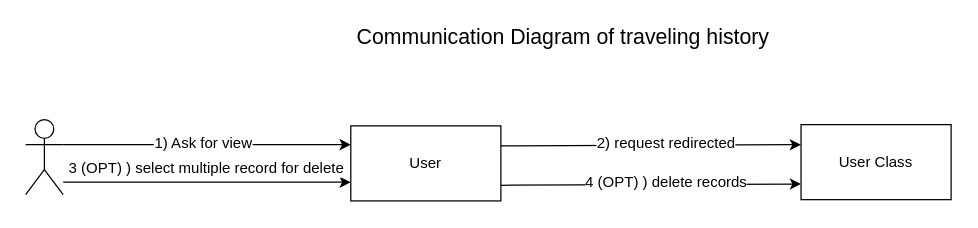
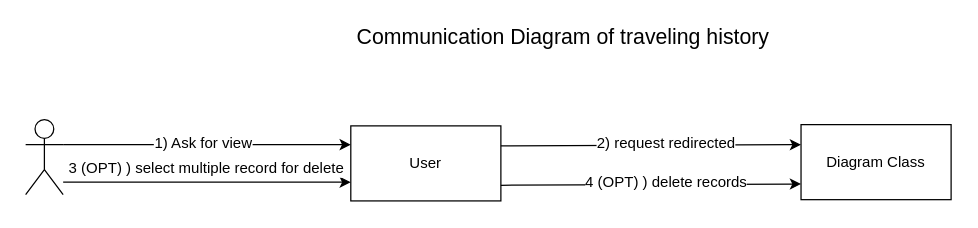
(876, 162) -> (876, 162)
